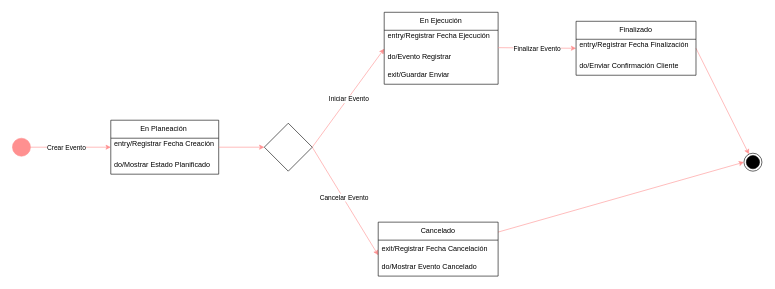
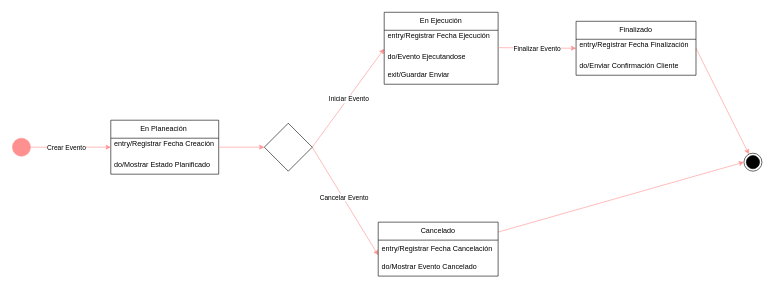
(424, 57) -> (431, 57)
(439, 249) -> (439, 249)
